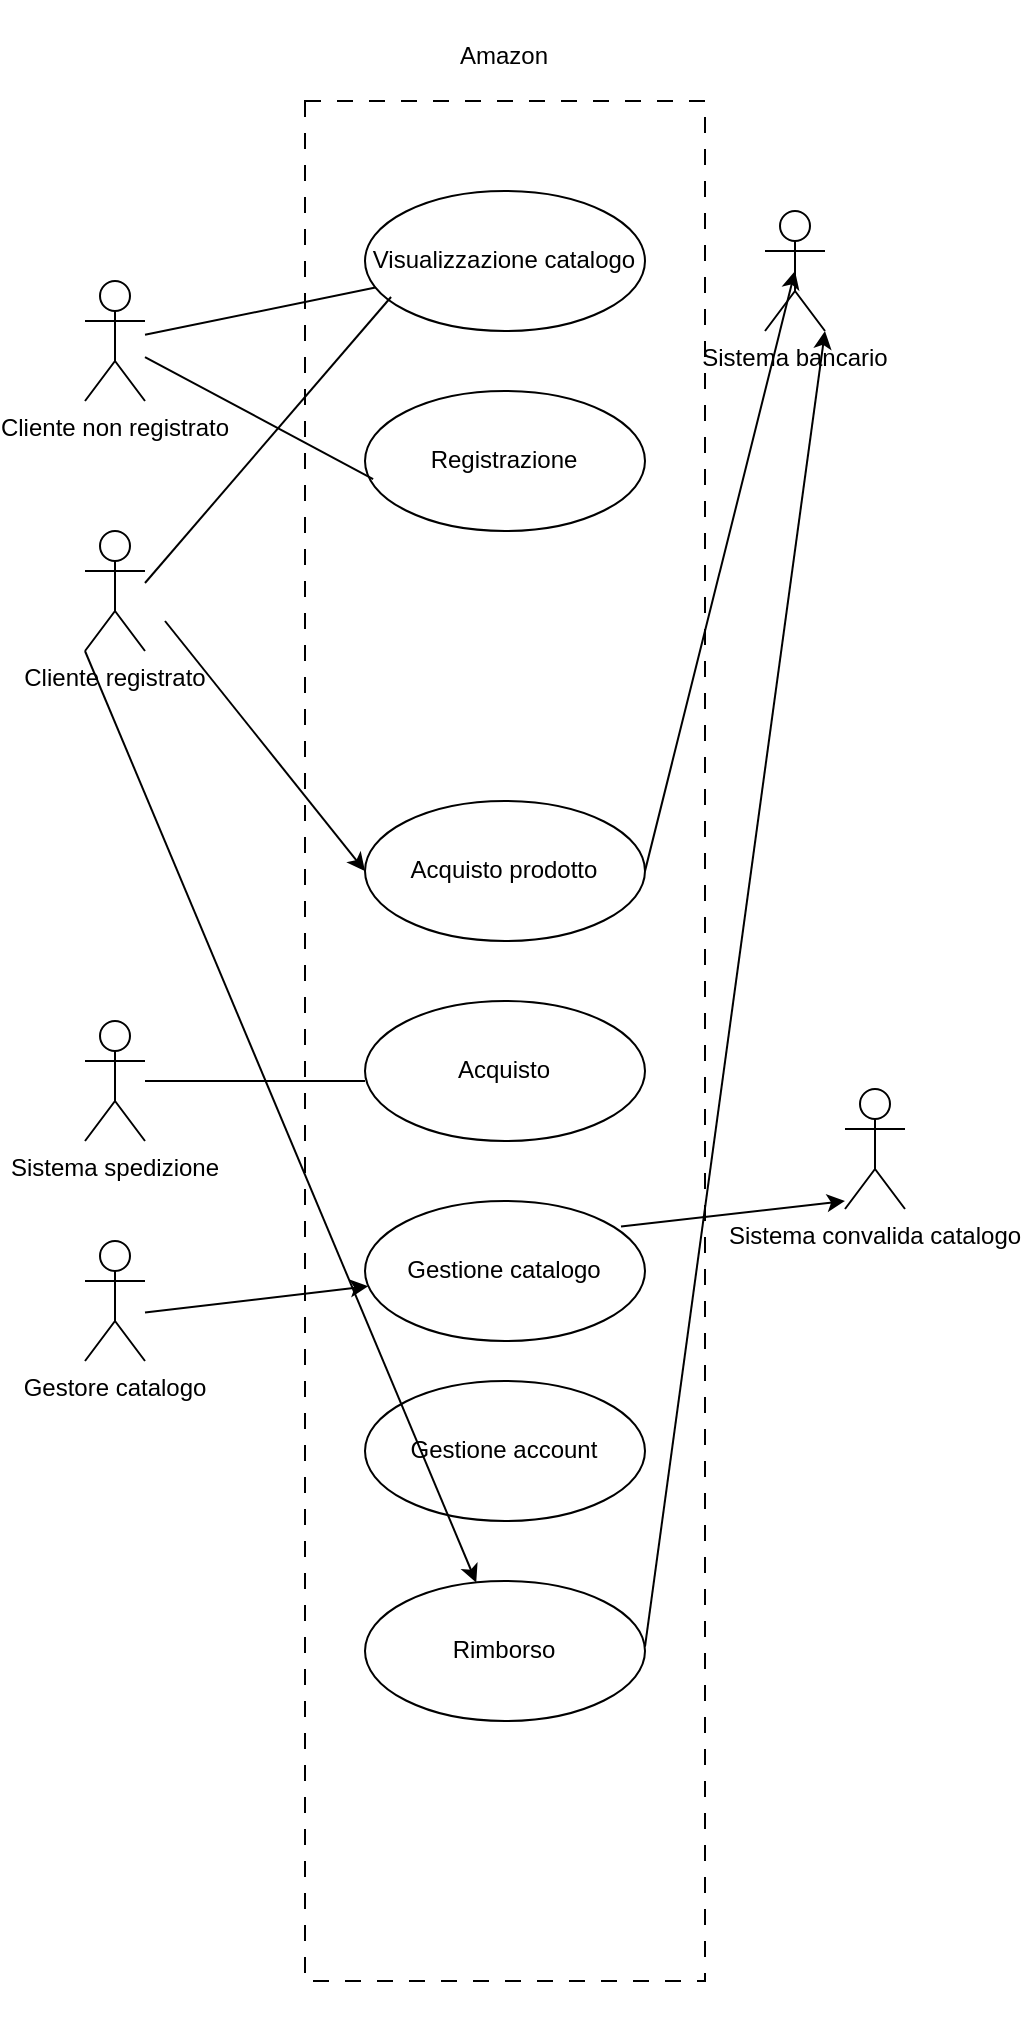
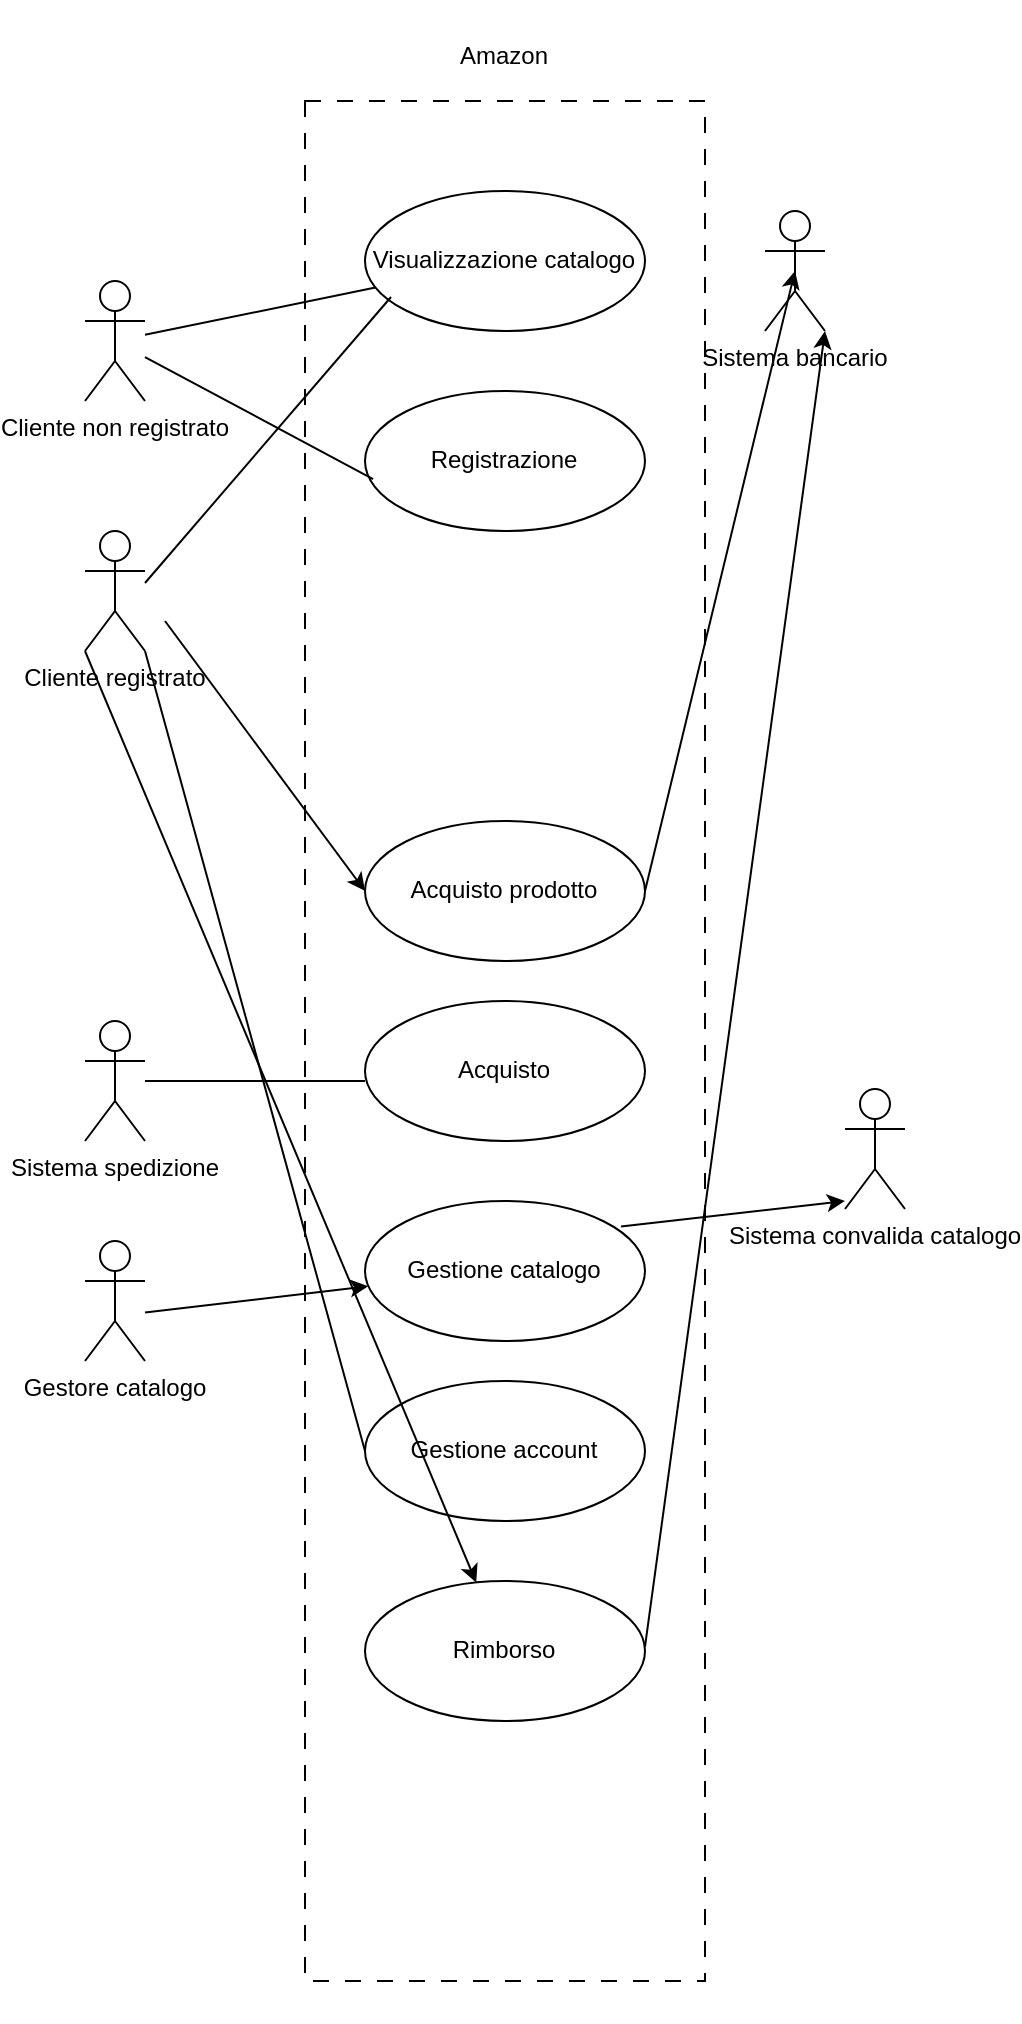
none -> (198, 845)
(505, 871) -> (505, 891)
